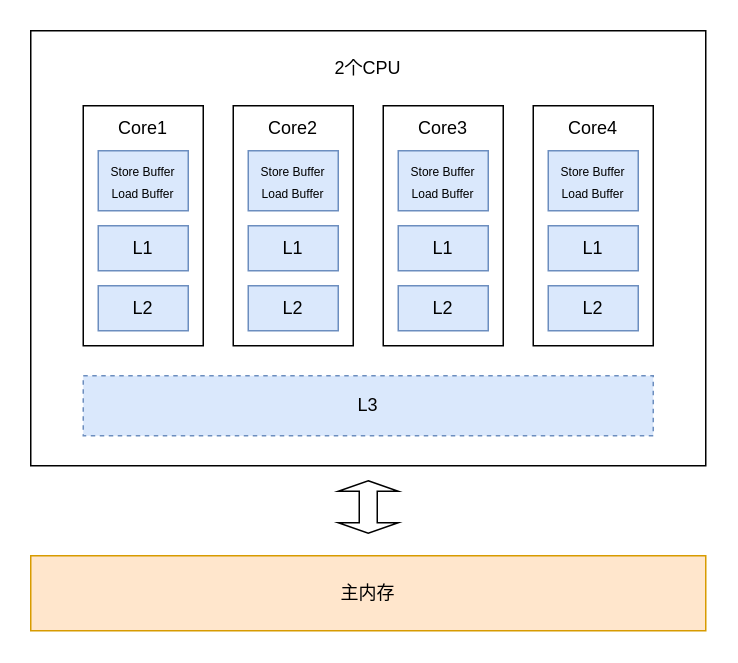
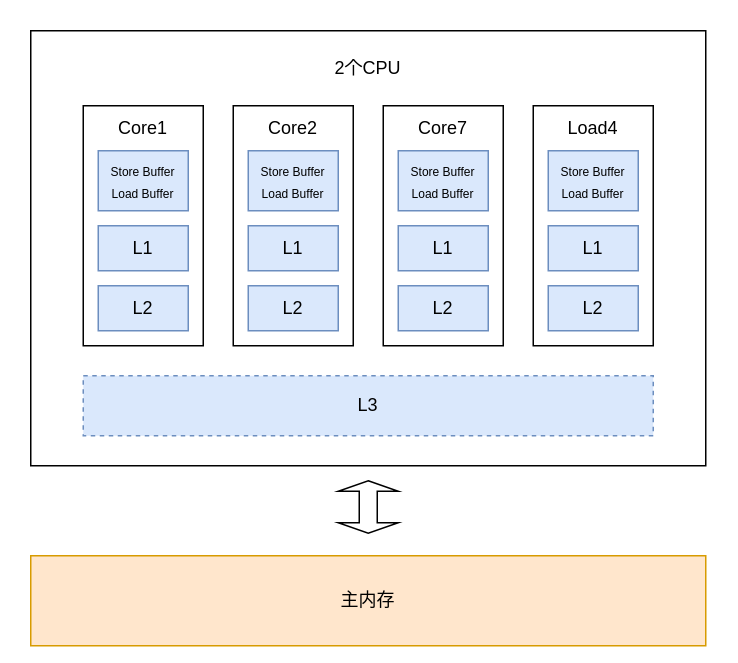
(443, 128) -> (443, 128)
(593, 128) -> (593, 128)
(368, 593) -> (368, 601)
